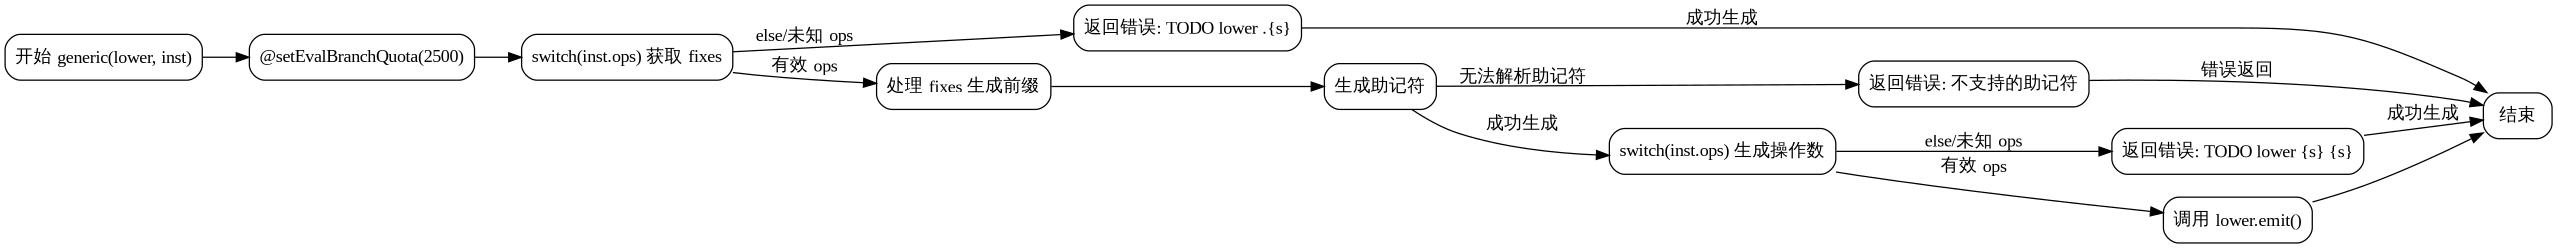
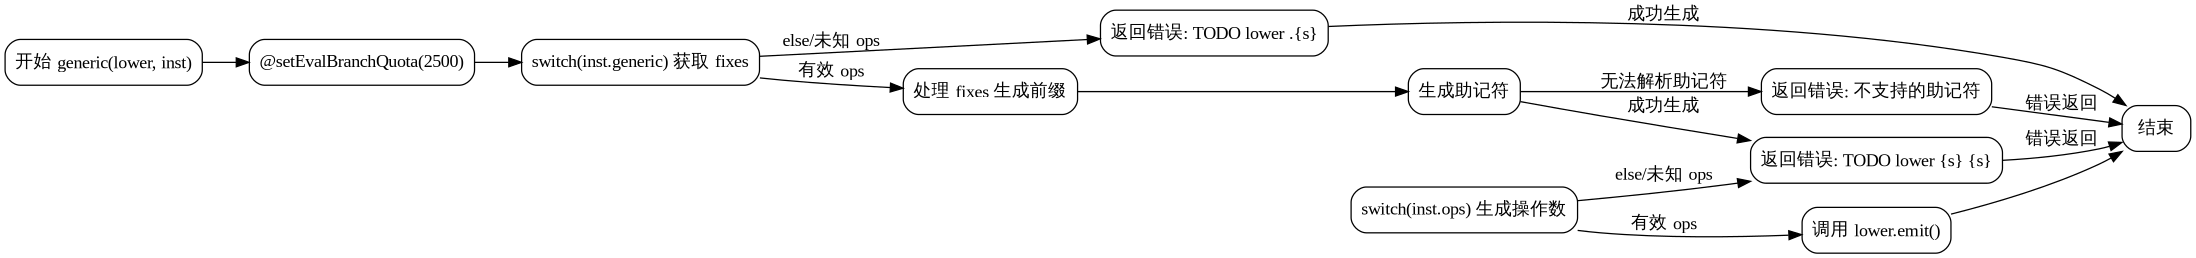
(627, 57) -> (641, 62)
(2424, 114) -> (2062, 139)
(1501, 144) -> (1629, 121)
